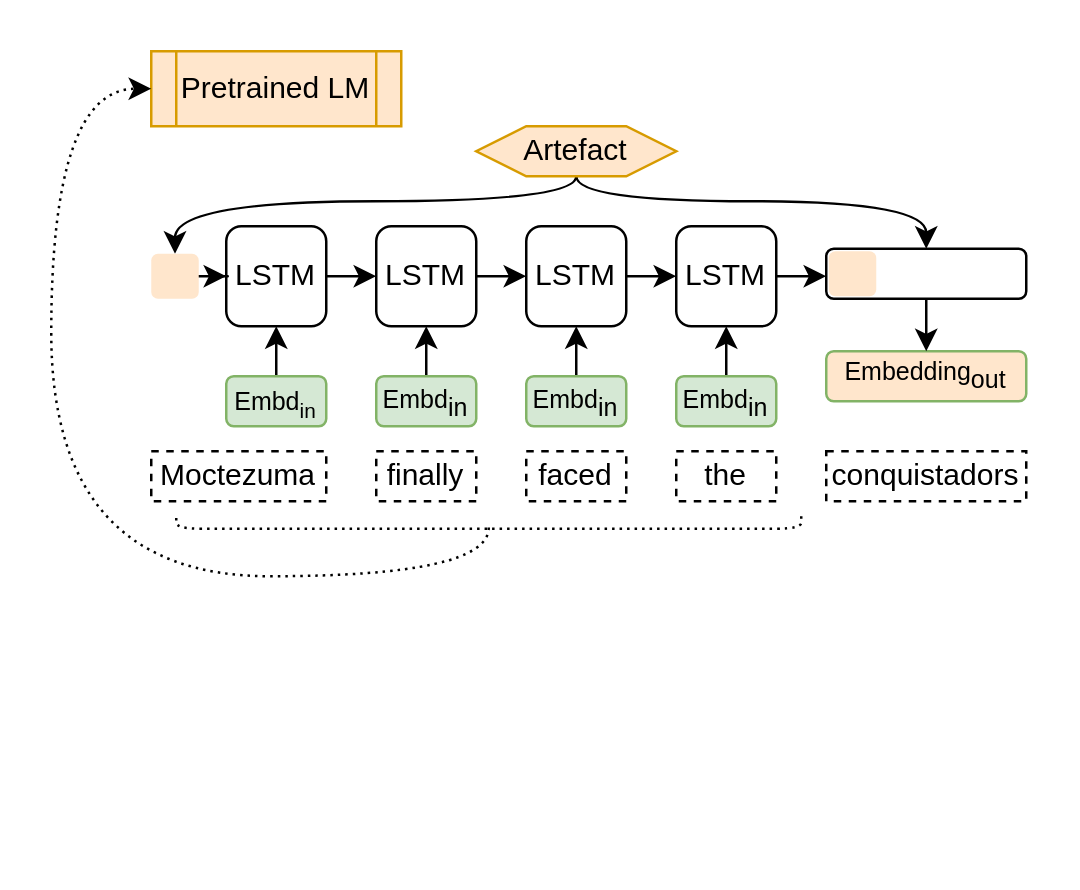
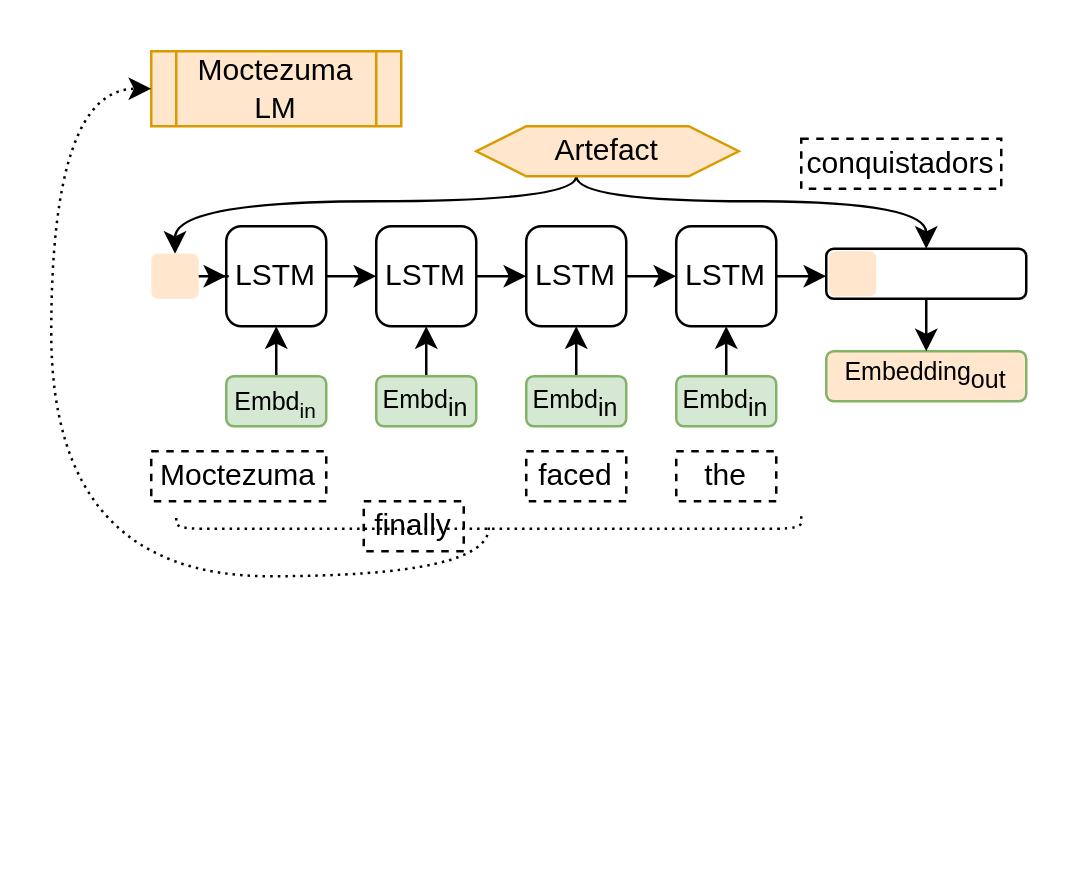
(276, 89) -> (276, 89)
(576, 151) -> (608, 151)
(426, 476) -> (414, 526)
(926, 476) -> (901, 164)
